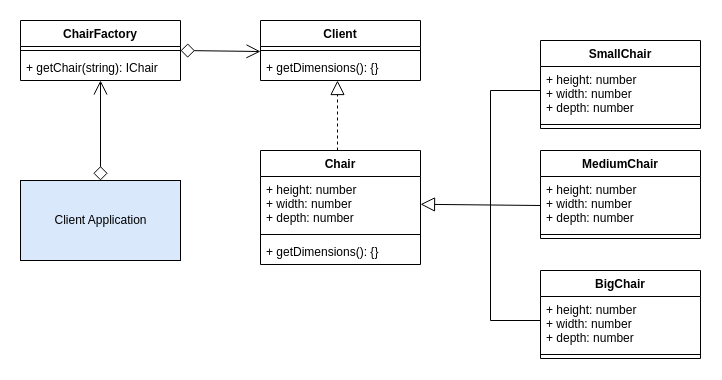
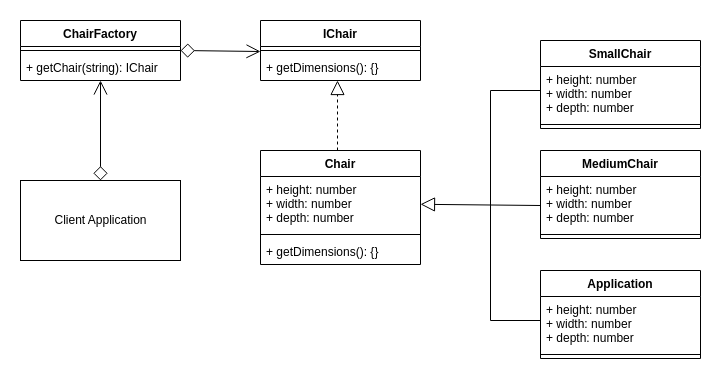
(340, 34) -> (340, 34)
(101, 221) -> (101, 221)
(620, 284) -> (620, 284)
